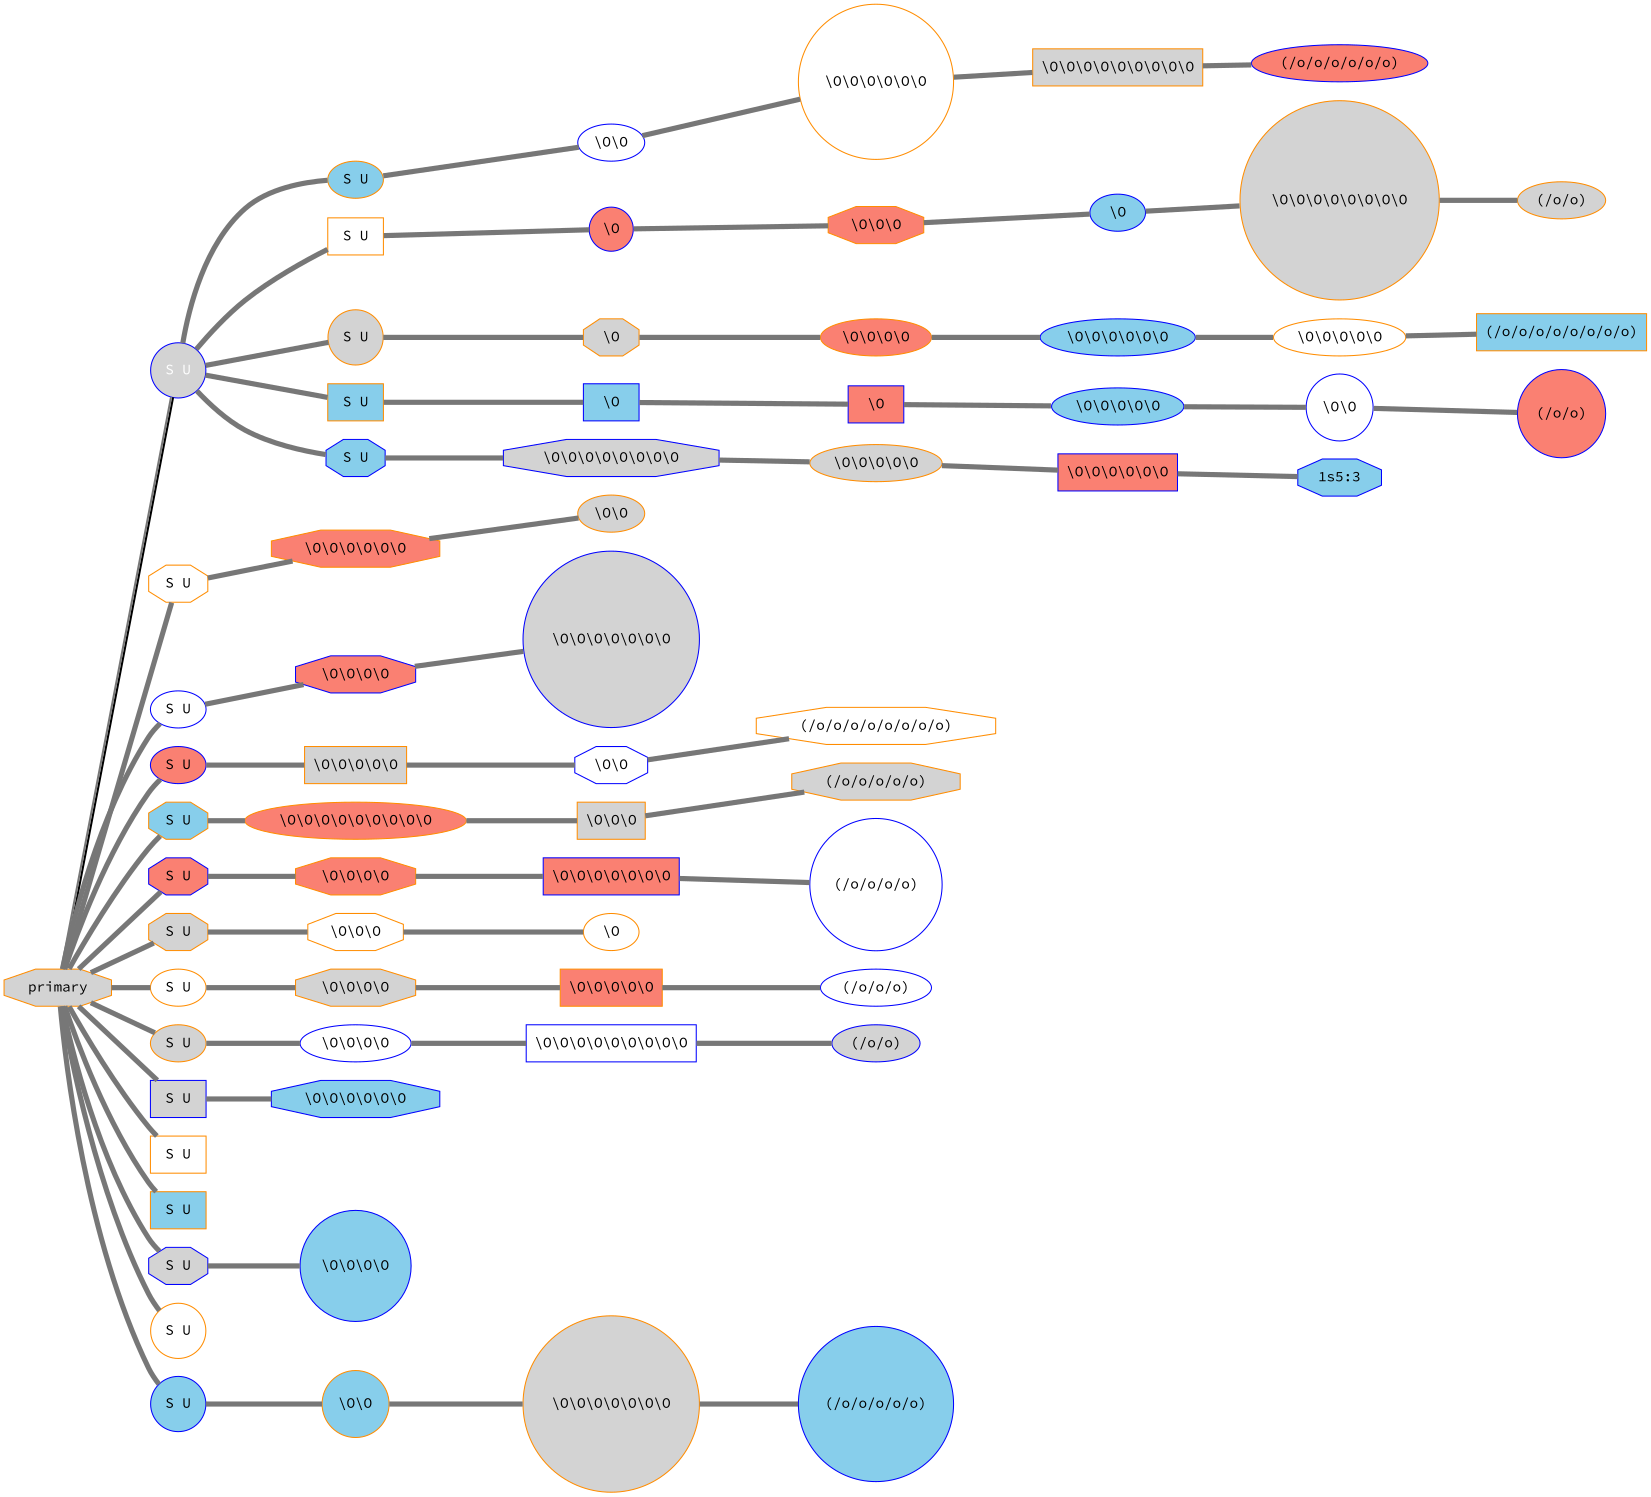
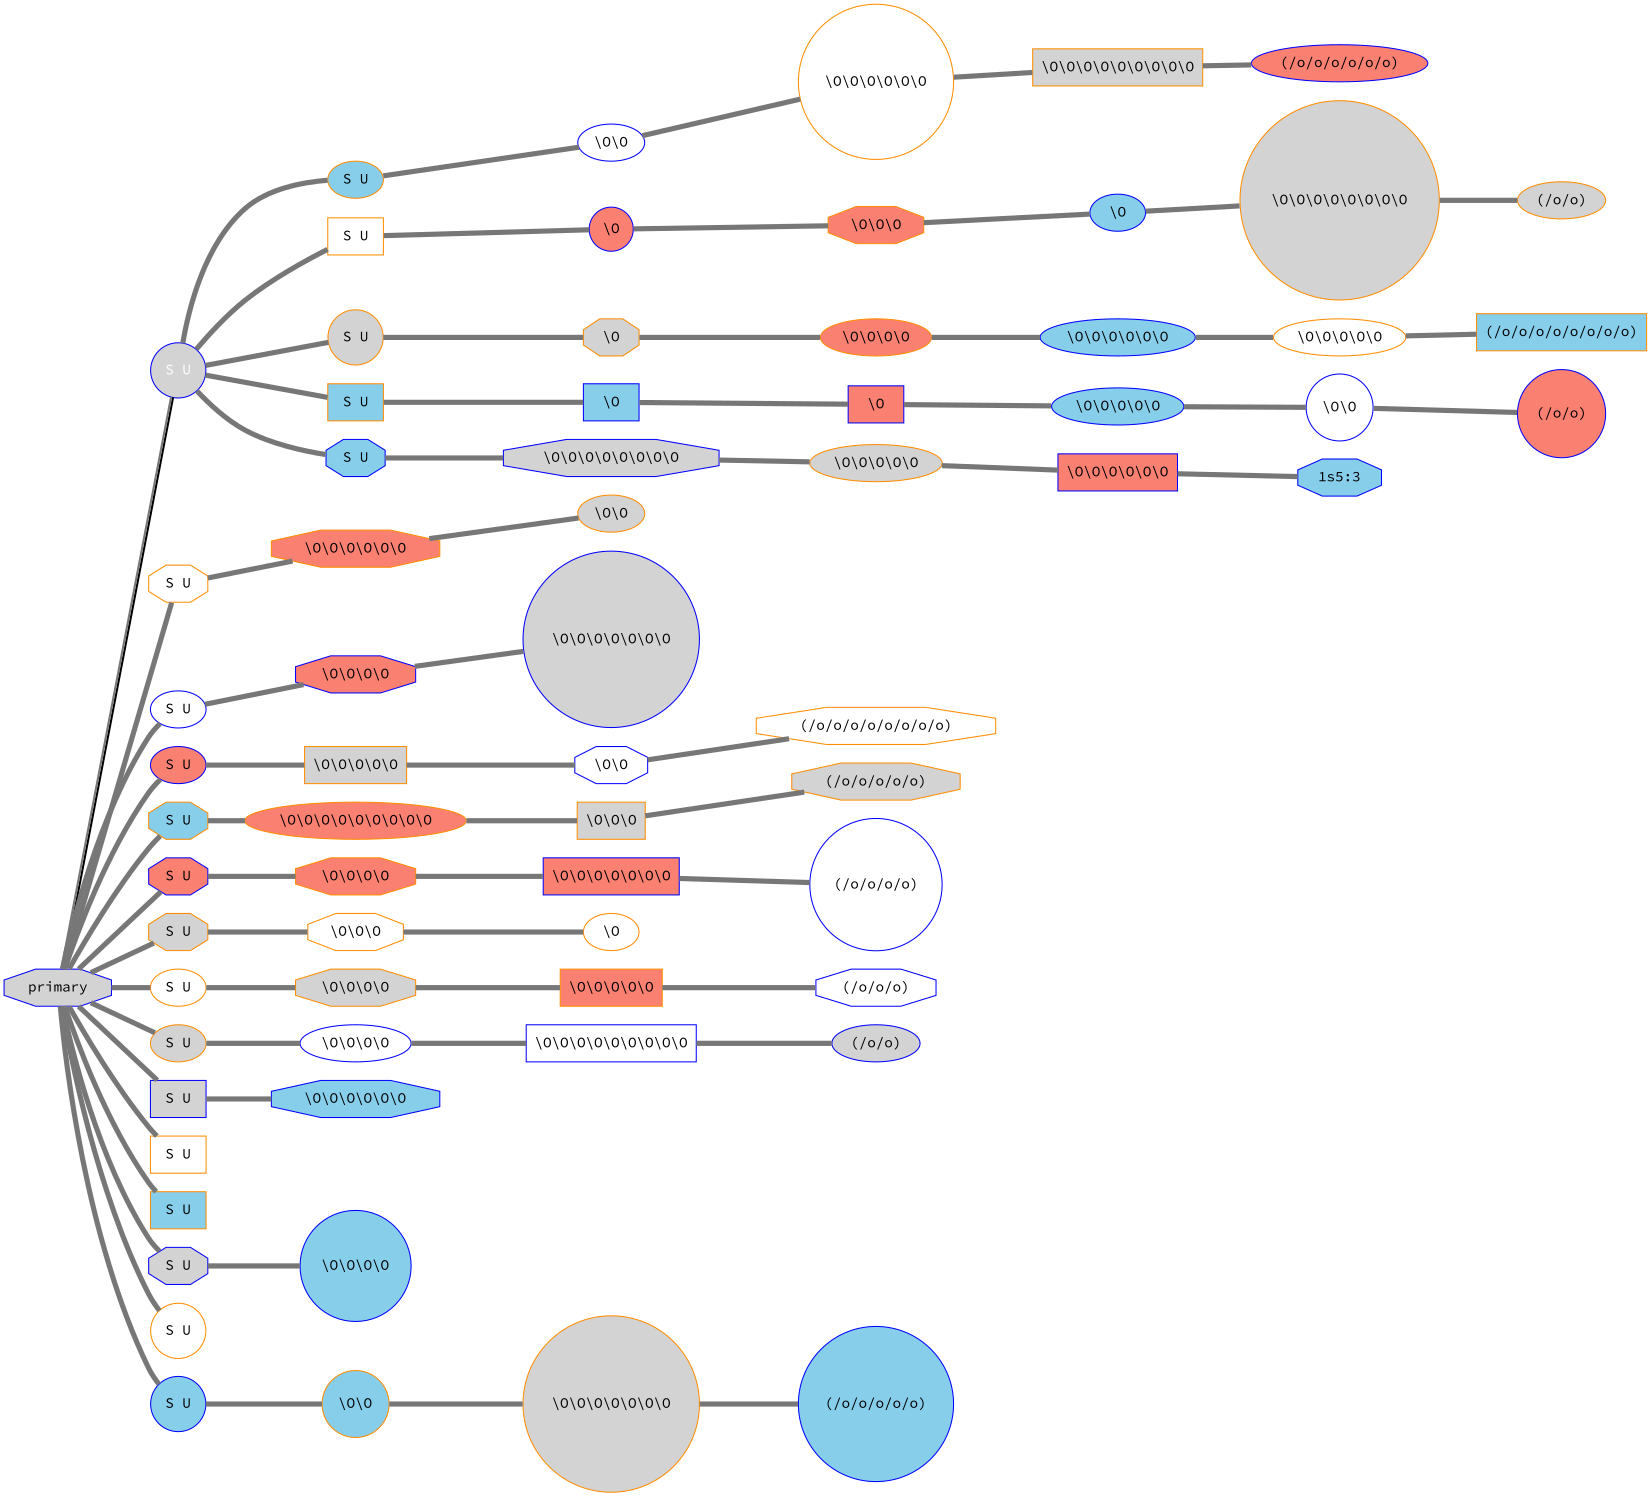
(58, 988) -> (58, 988)
(876, 988) -> (876, 988)
